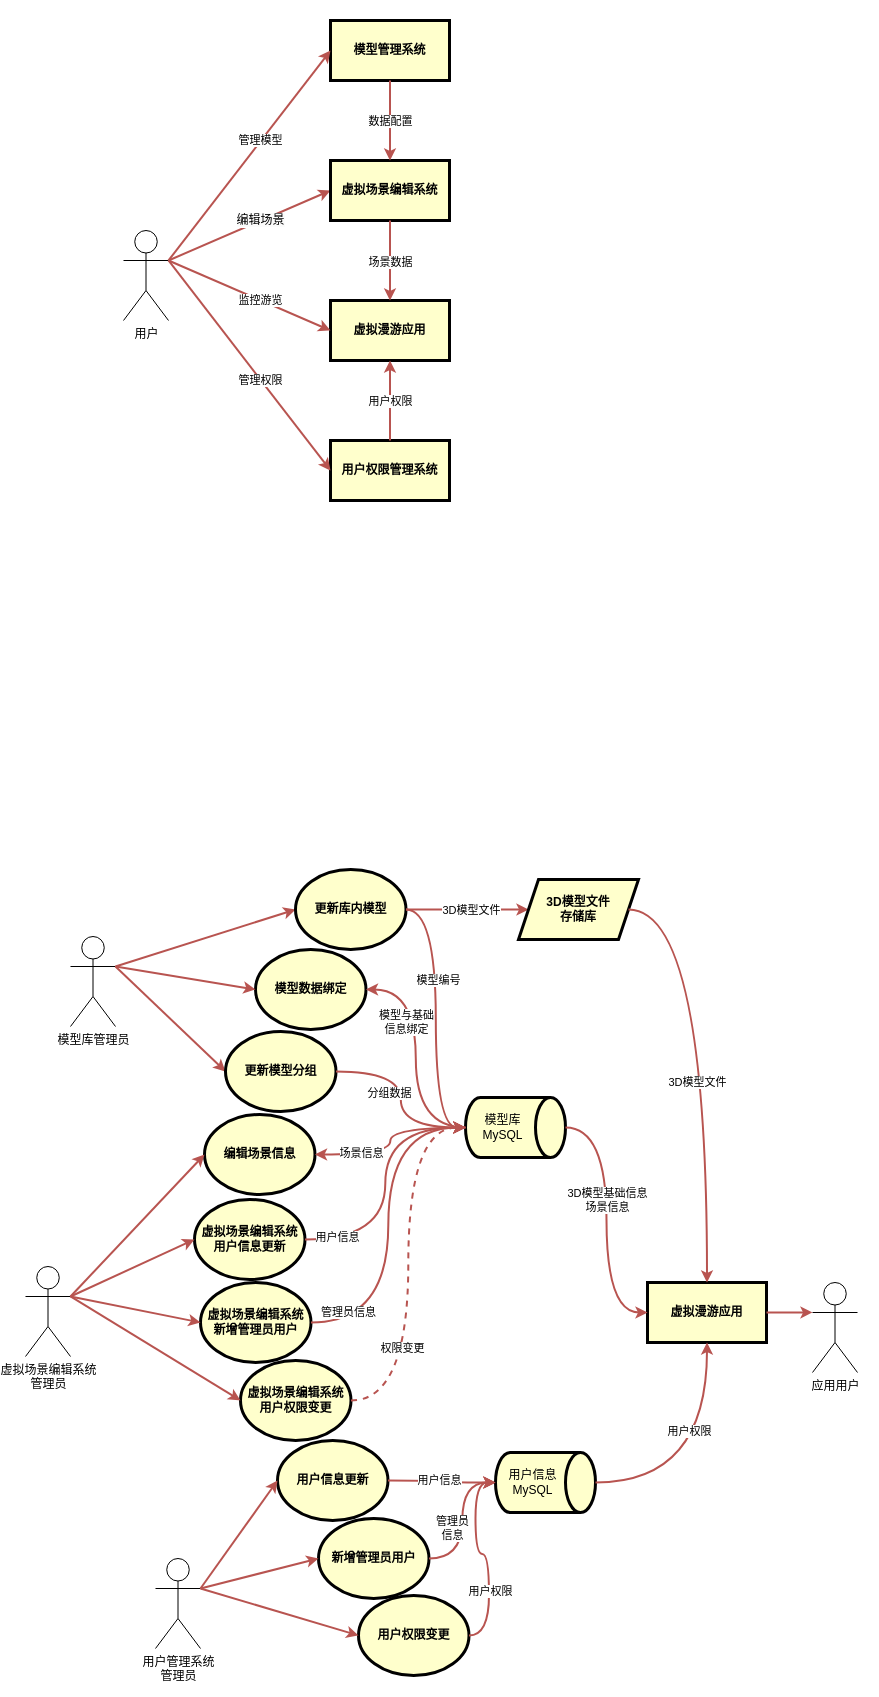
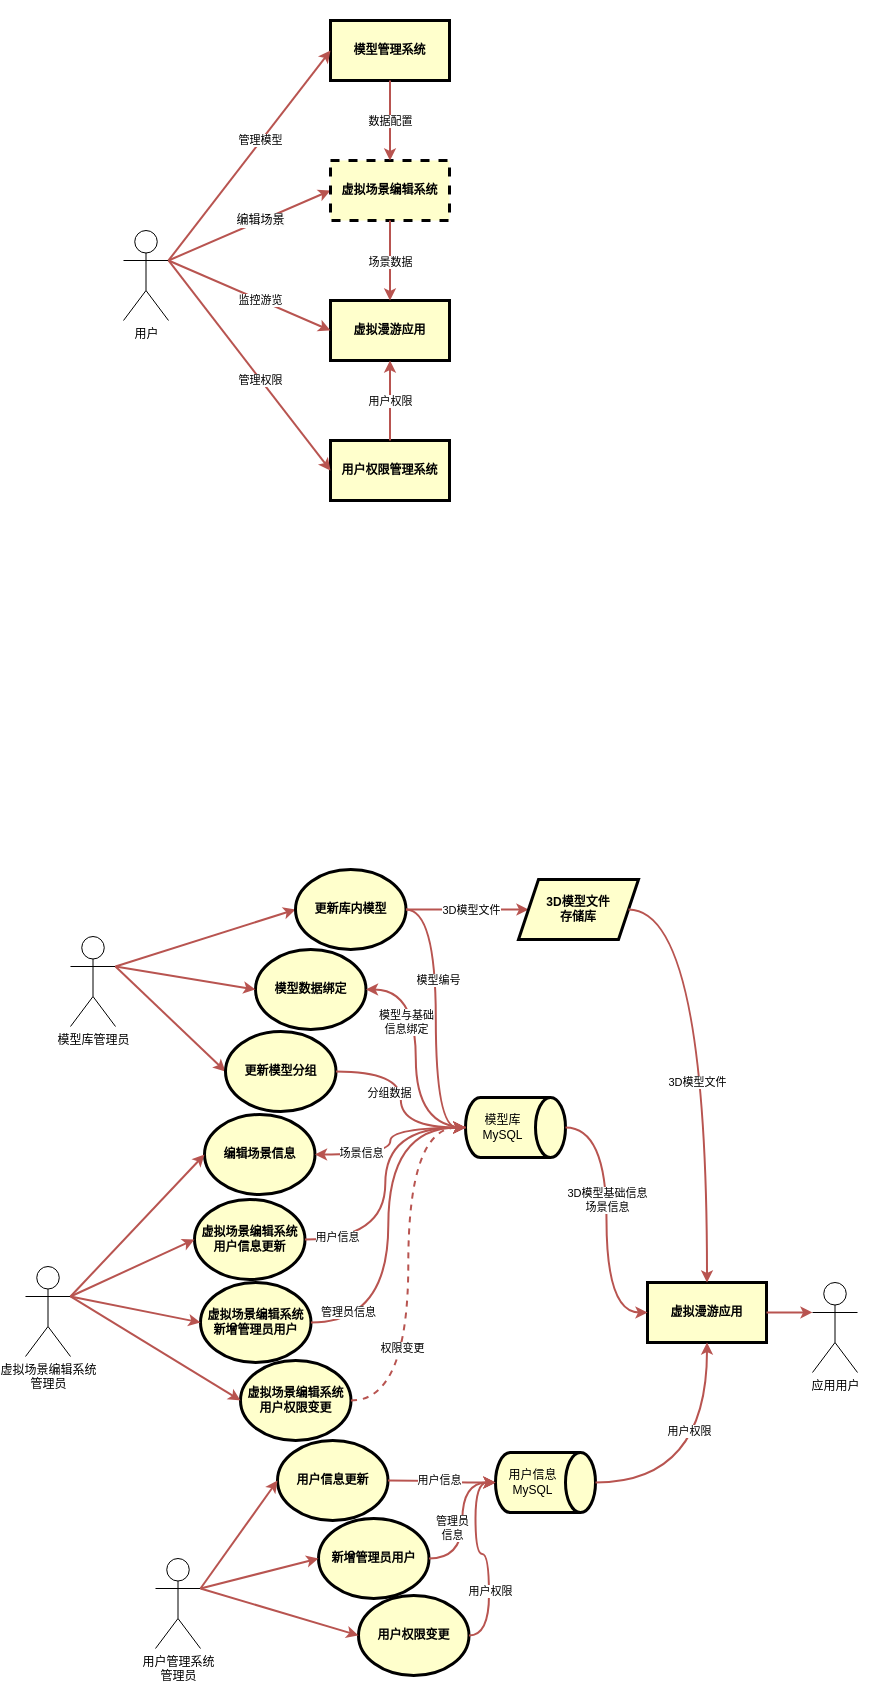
(390, 191) -> (390, 191)
